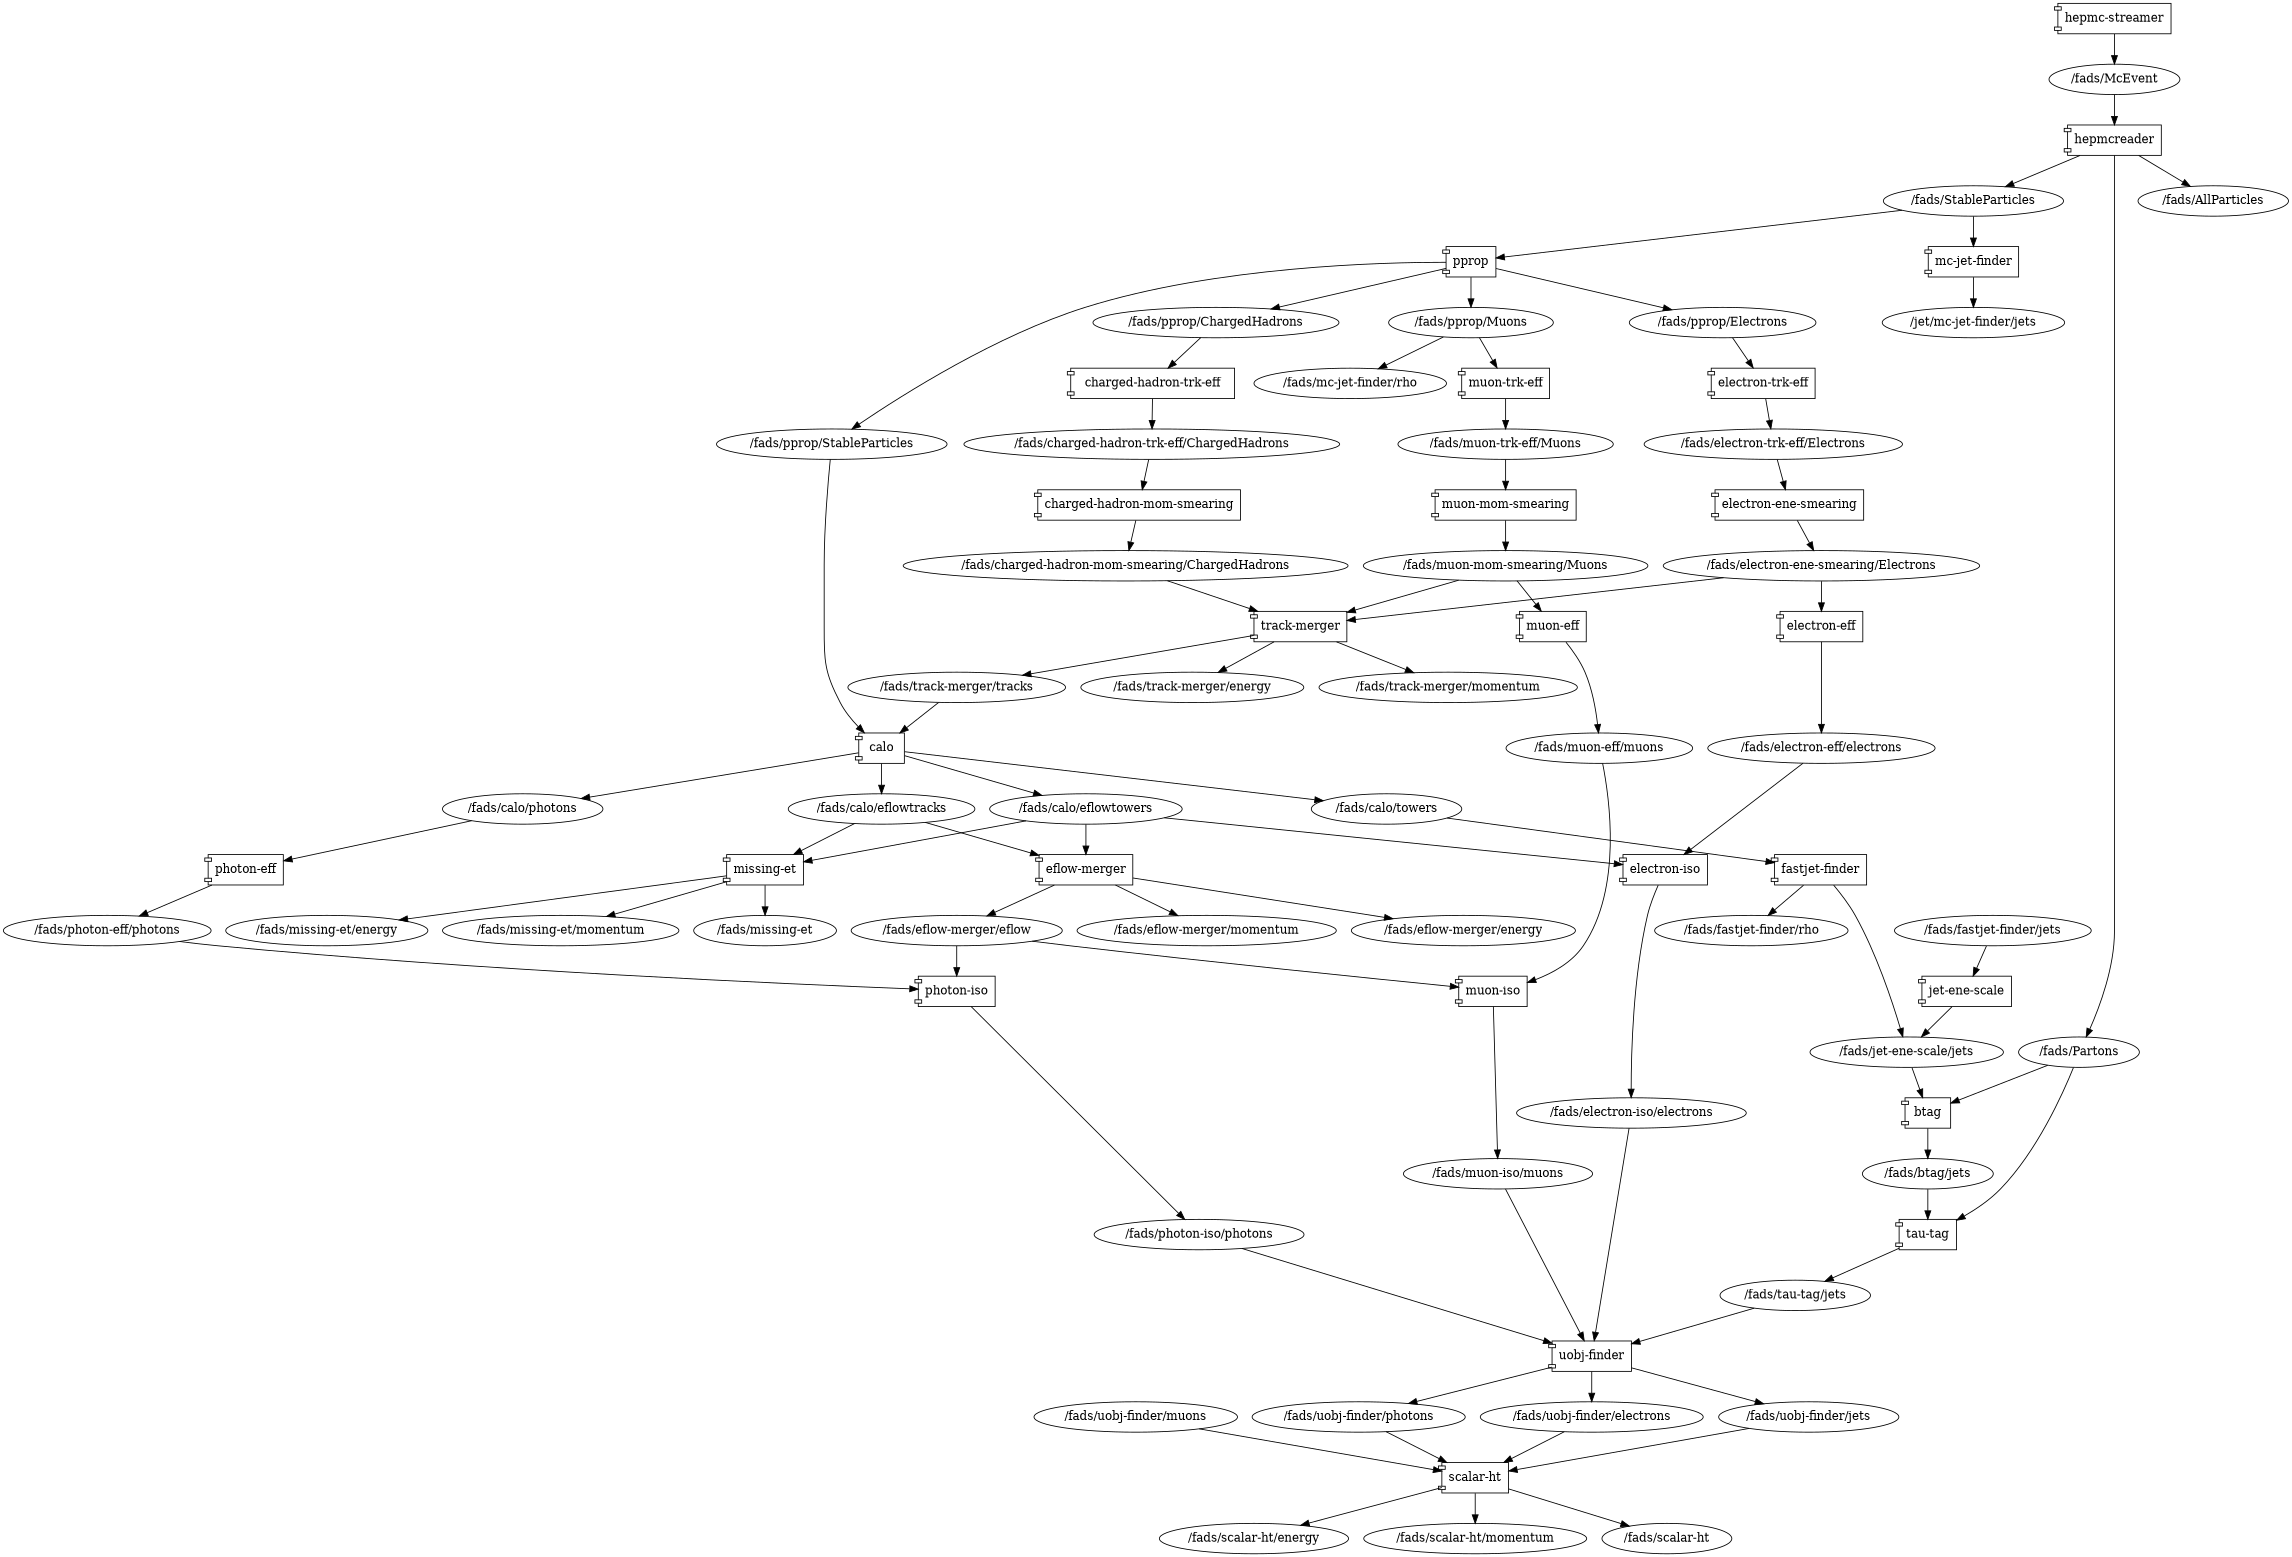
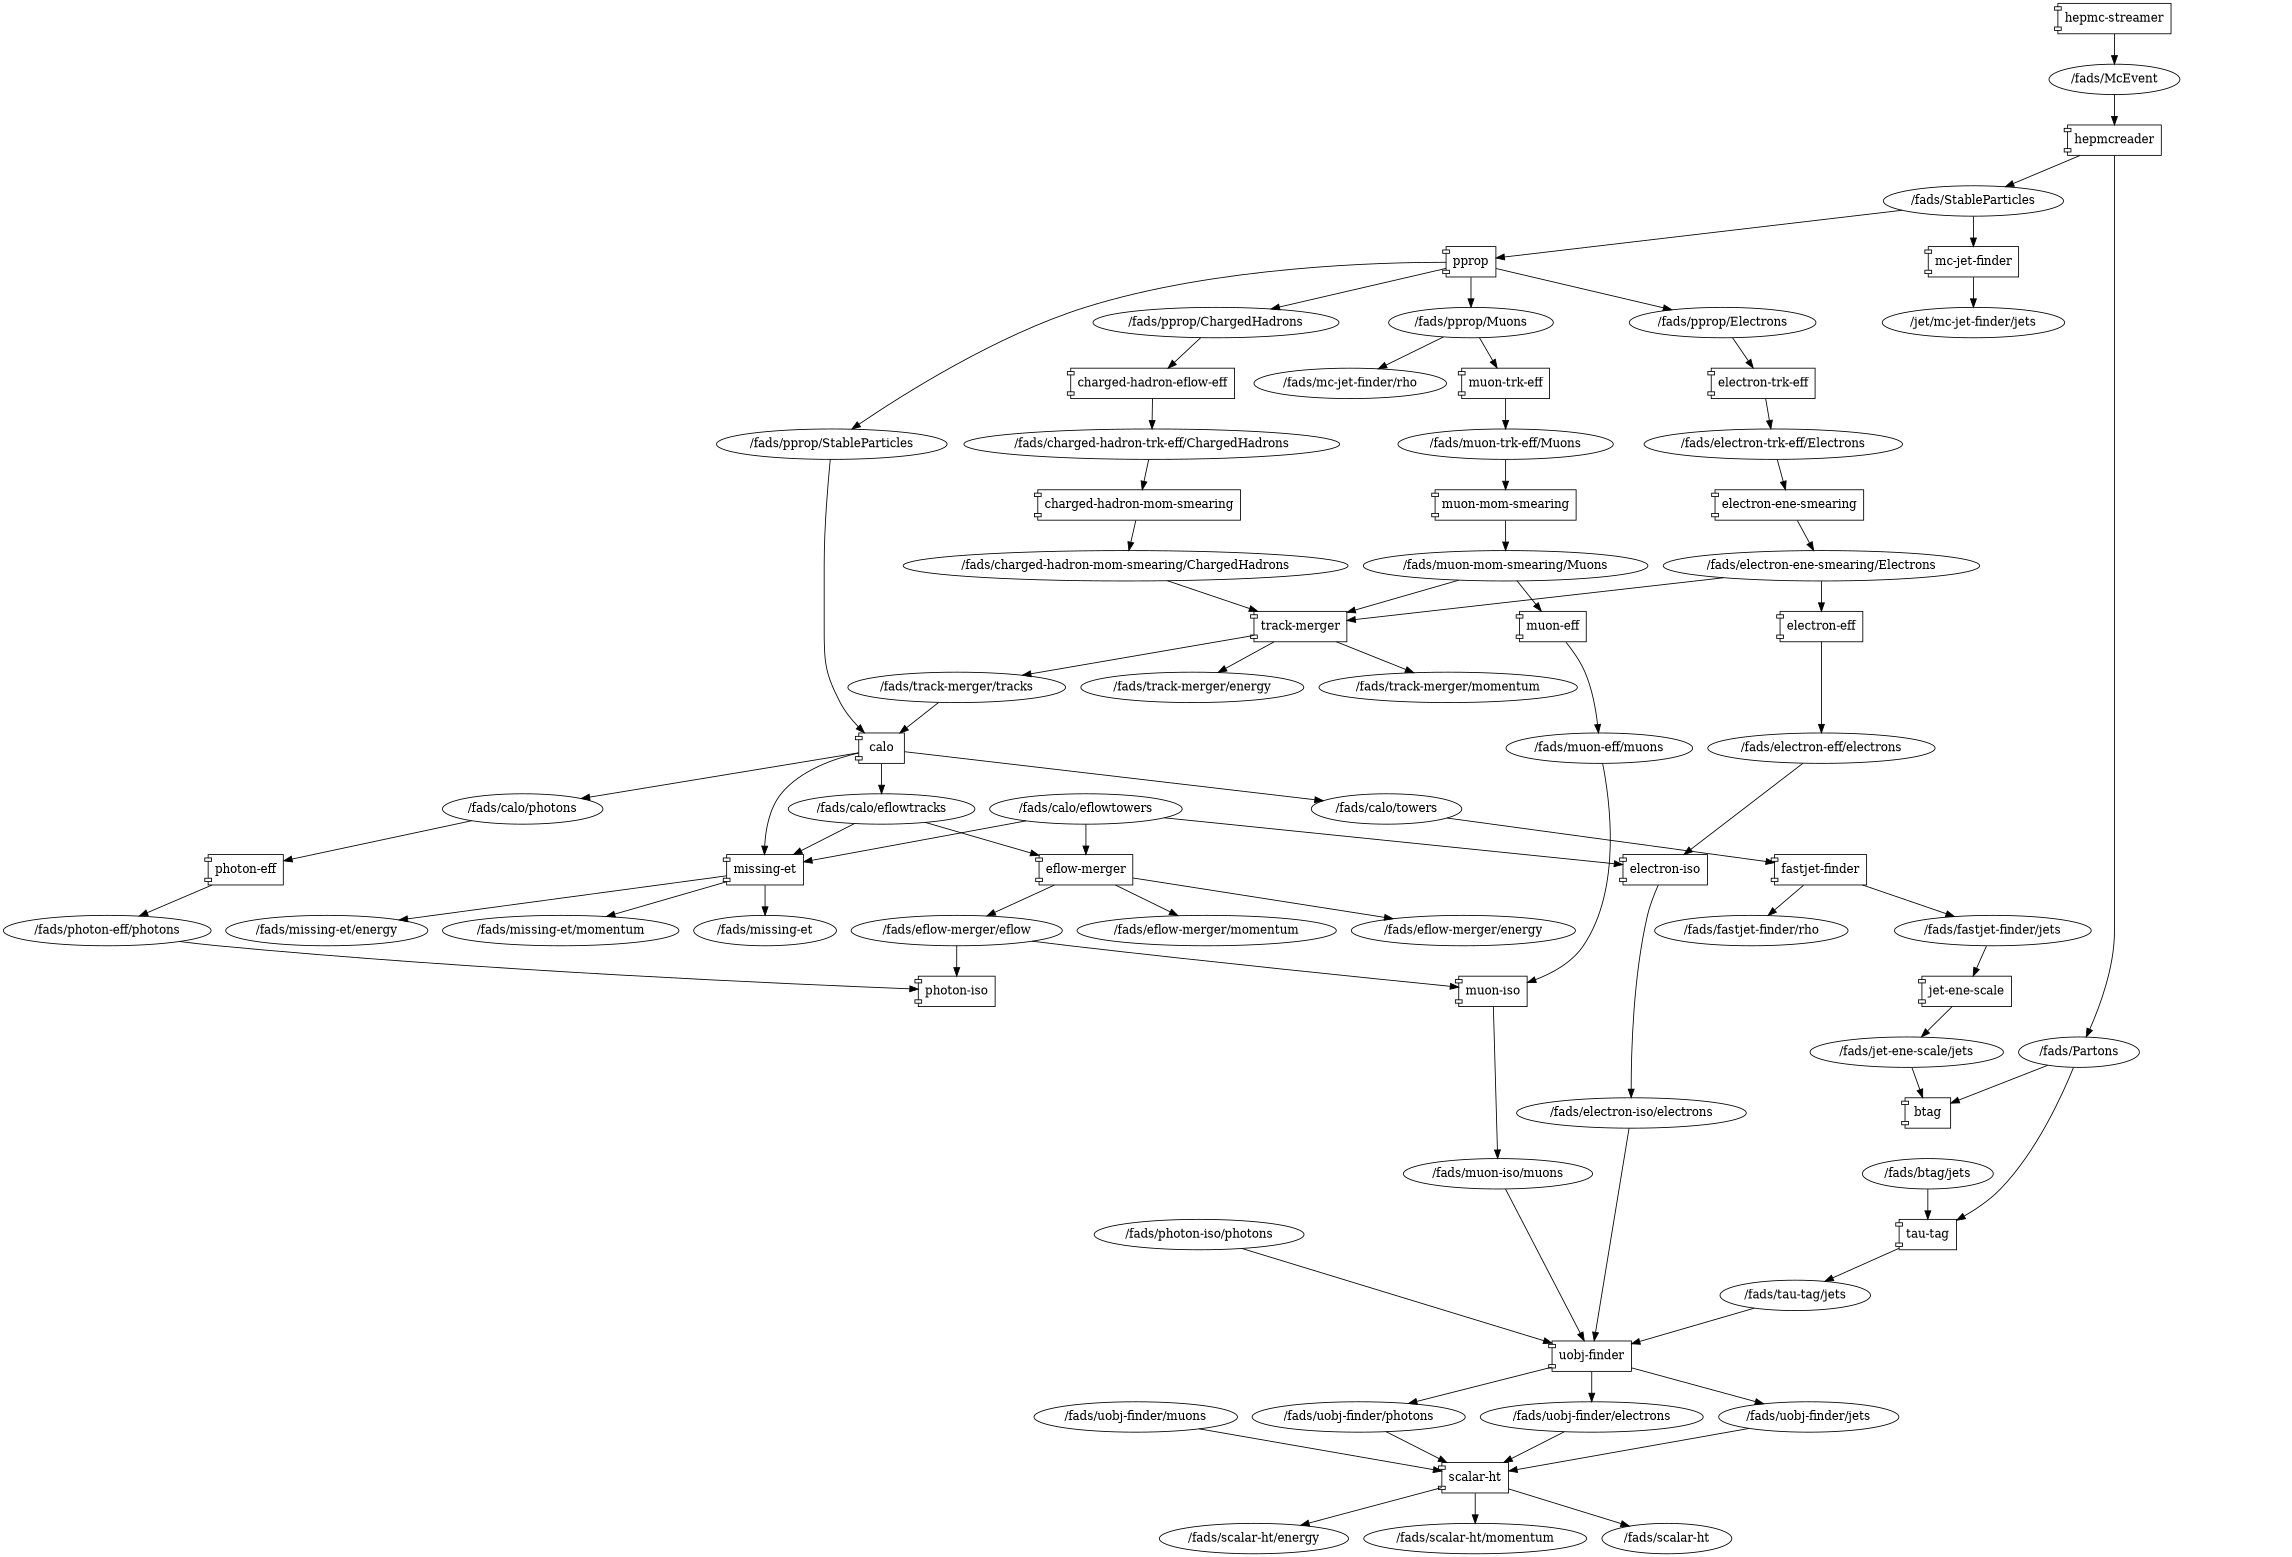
(2213, 201) -> none
(1153, 383) -> (1153, 383)
(969, 774) -> (793, 782)
(1874, 954) -> (1904, 899)
(1075, 1110) -> none
(1928, 1139) -> none
